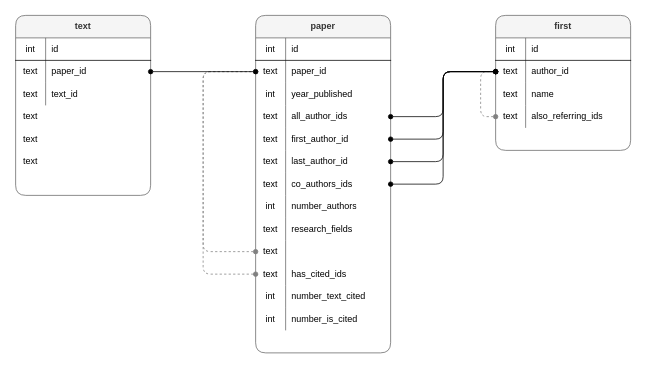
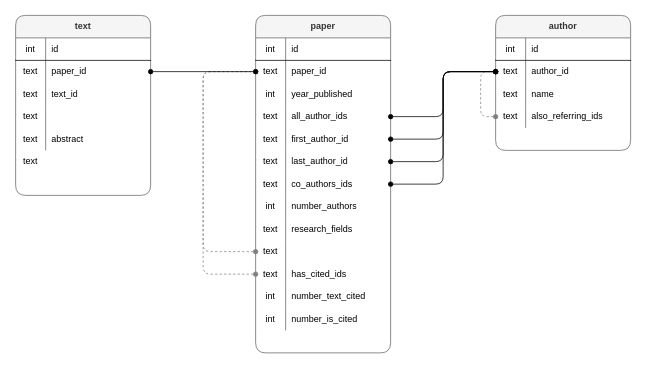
(563, 27) -> (563, 27)
none -> (98, 139)
